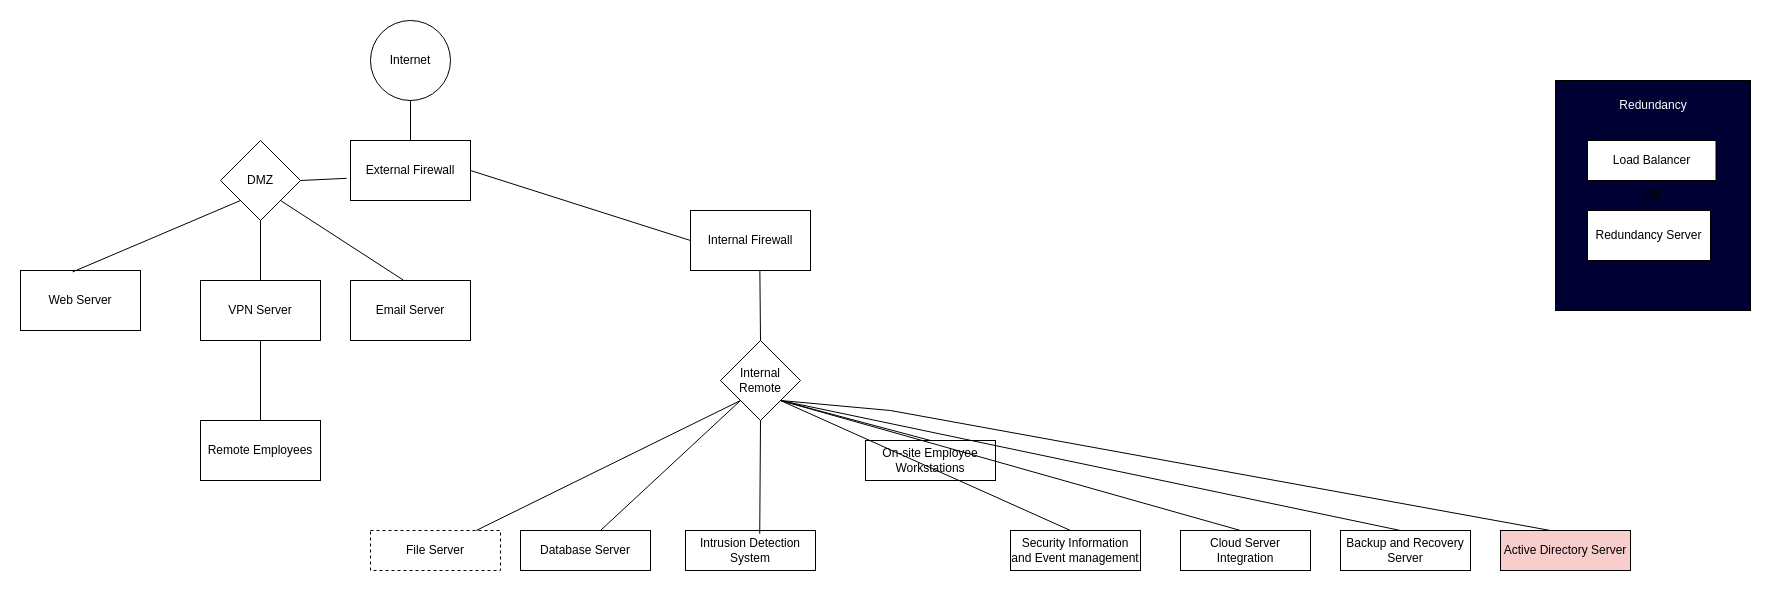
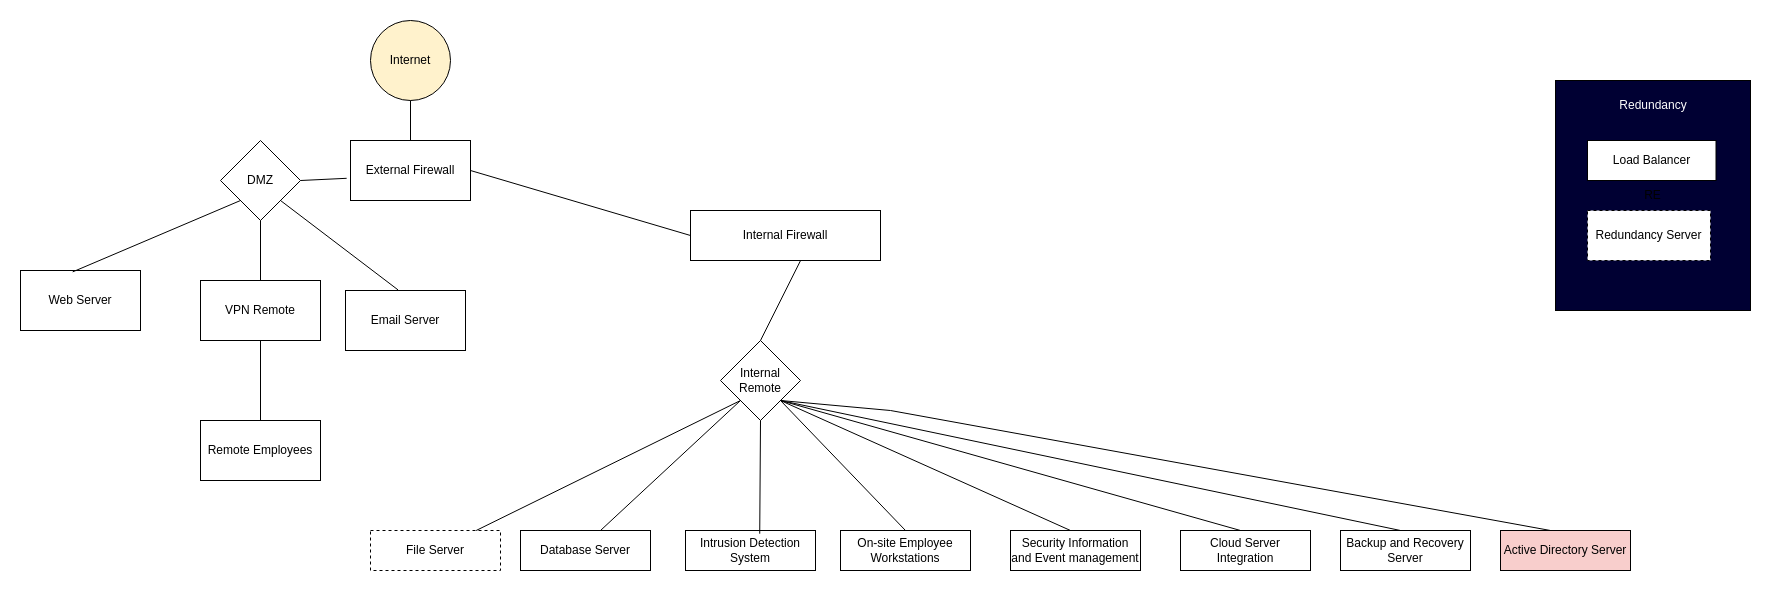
(411, 61) -> (411, 61)
(1649, 236) -> (1649, 236)
(751, 241) -> (786, 236)
(261, 311) -> (261, 311)
(411, 311) -> (406, 321)
(931, 461) -> (906, 551)
